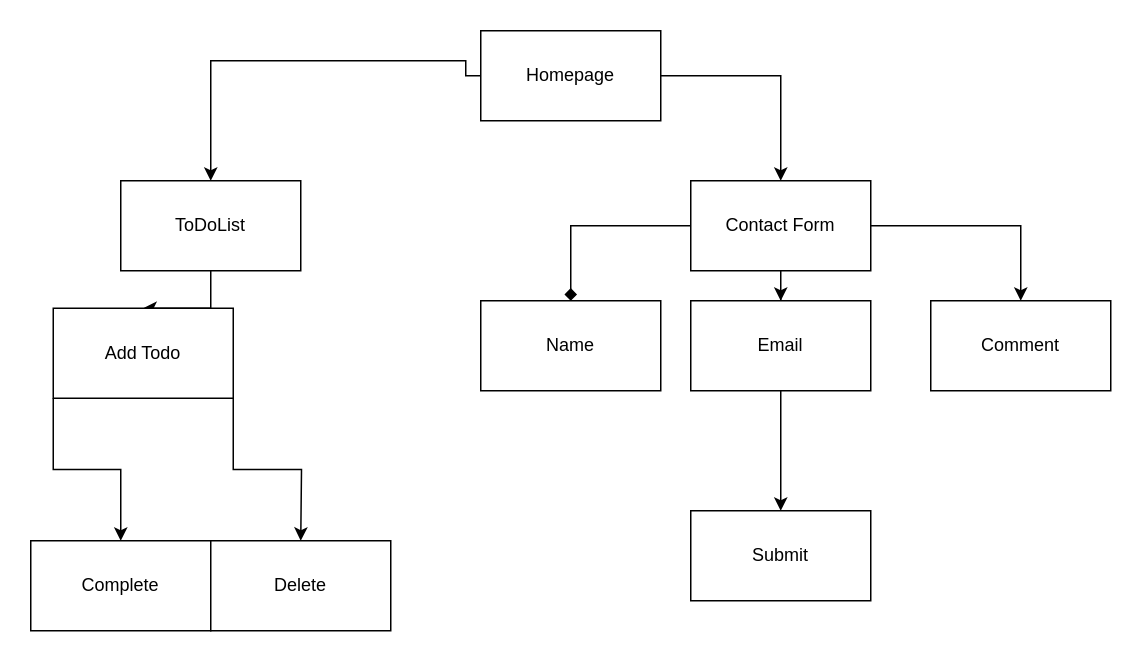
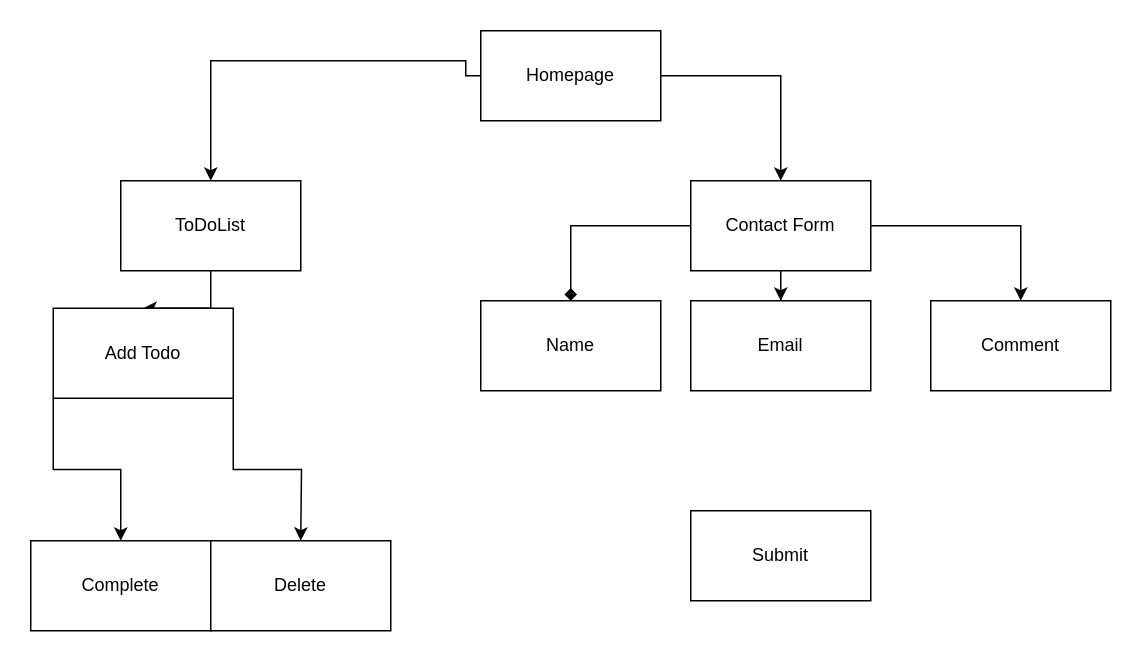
(781, 446) -> none
